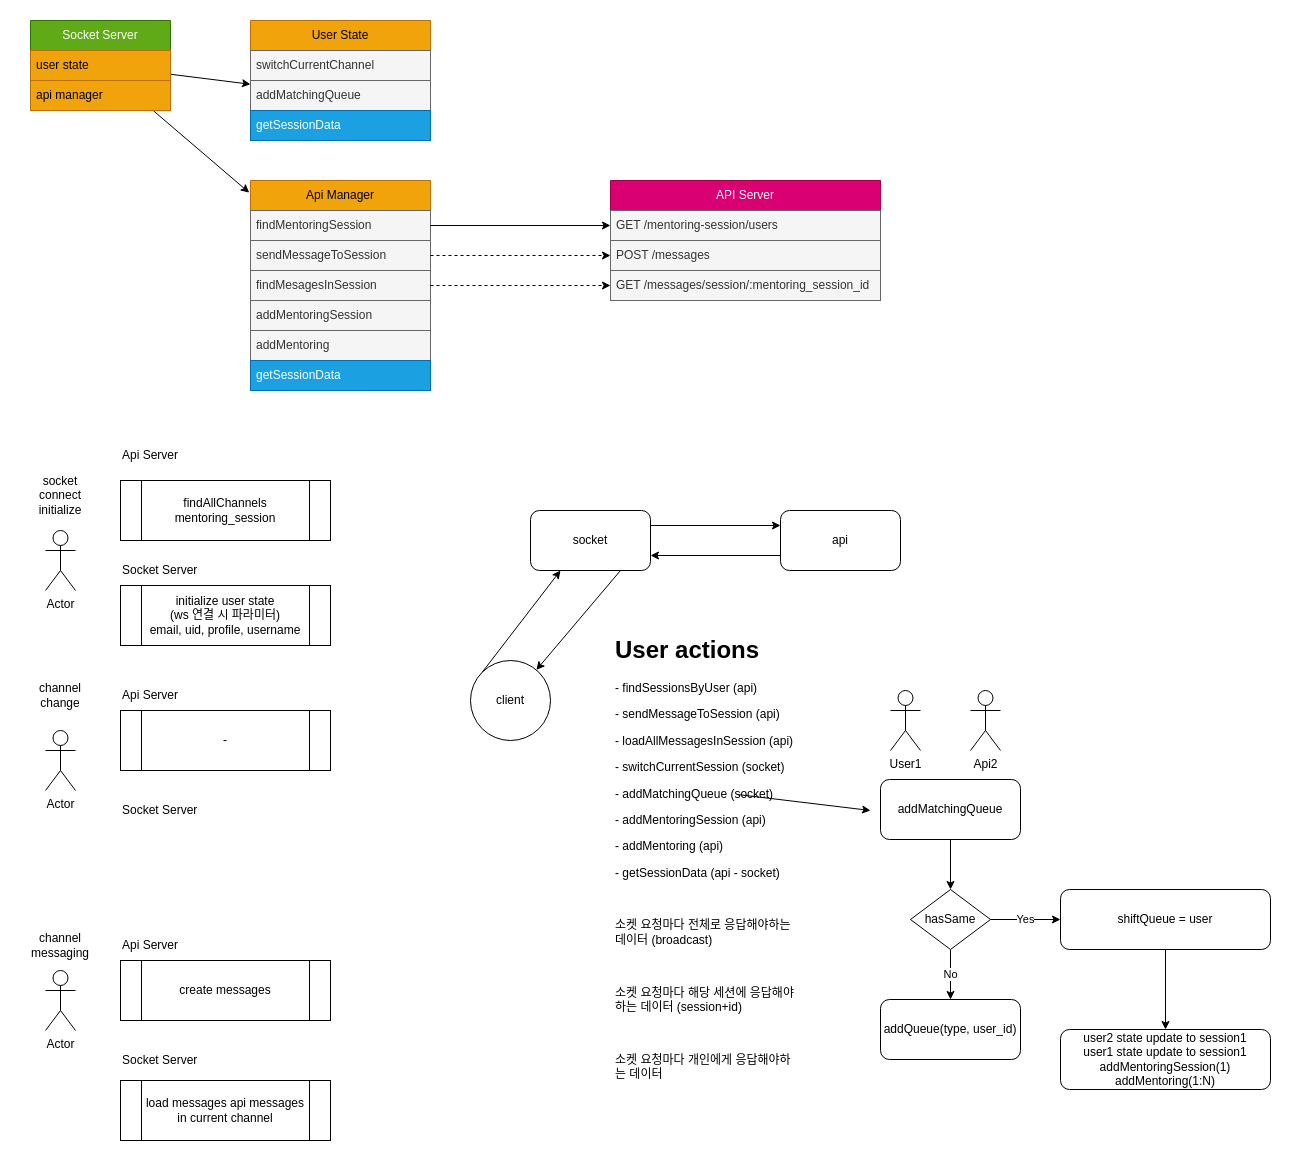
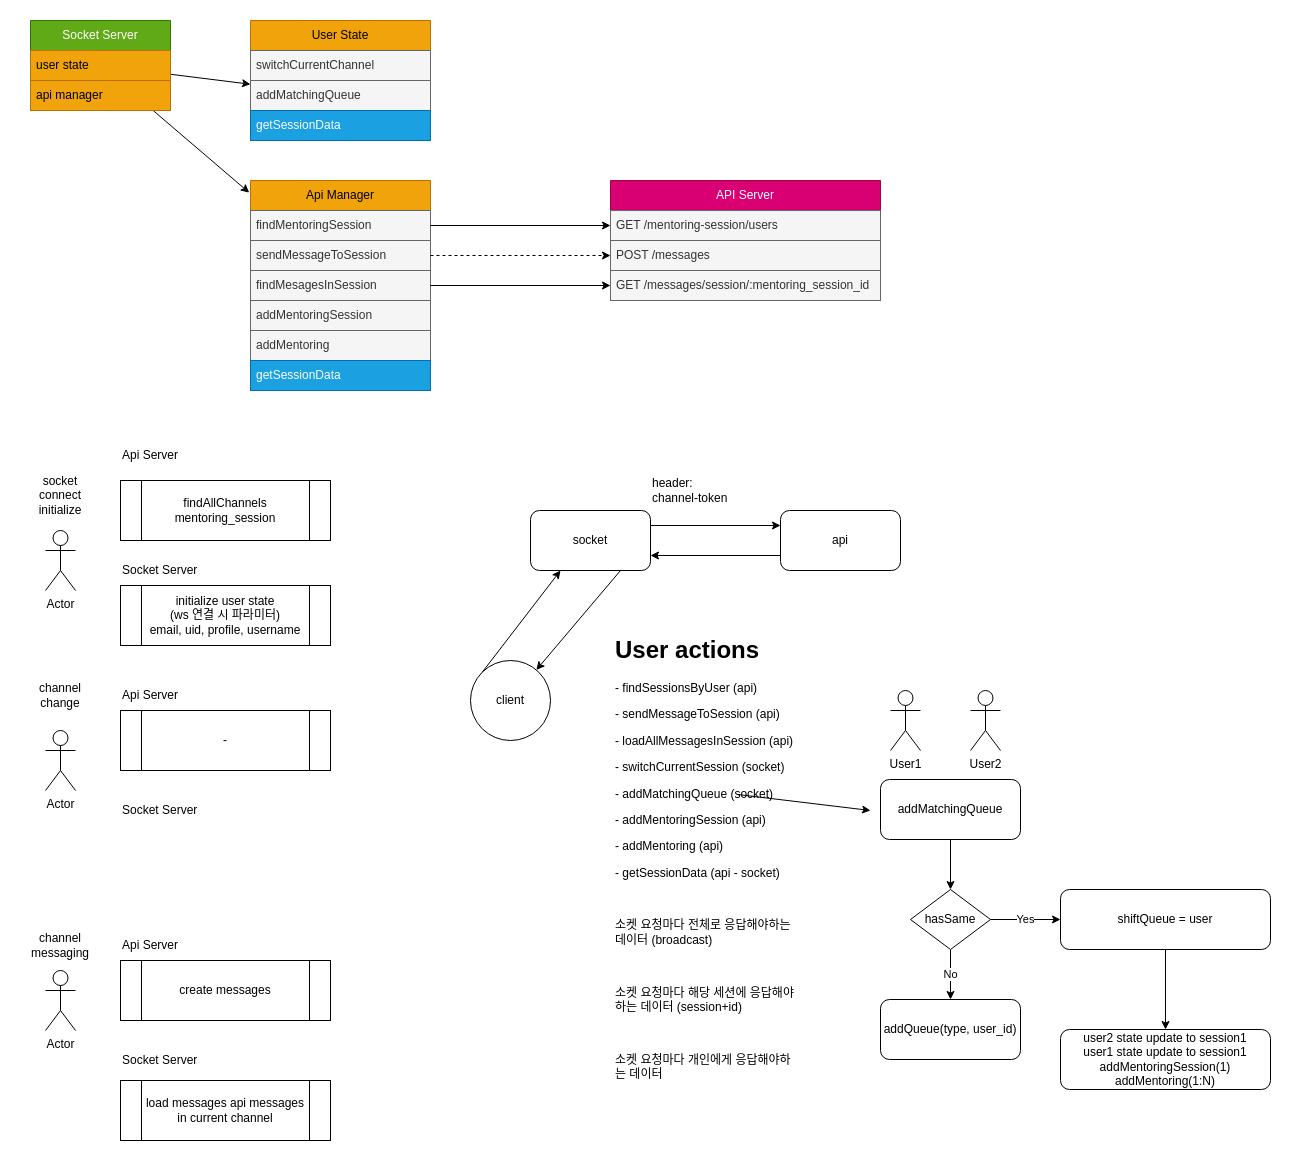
(518, 286) -> (518, 286)
none -> (696, 491)
(986, 765) -> (986, 765)
